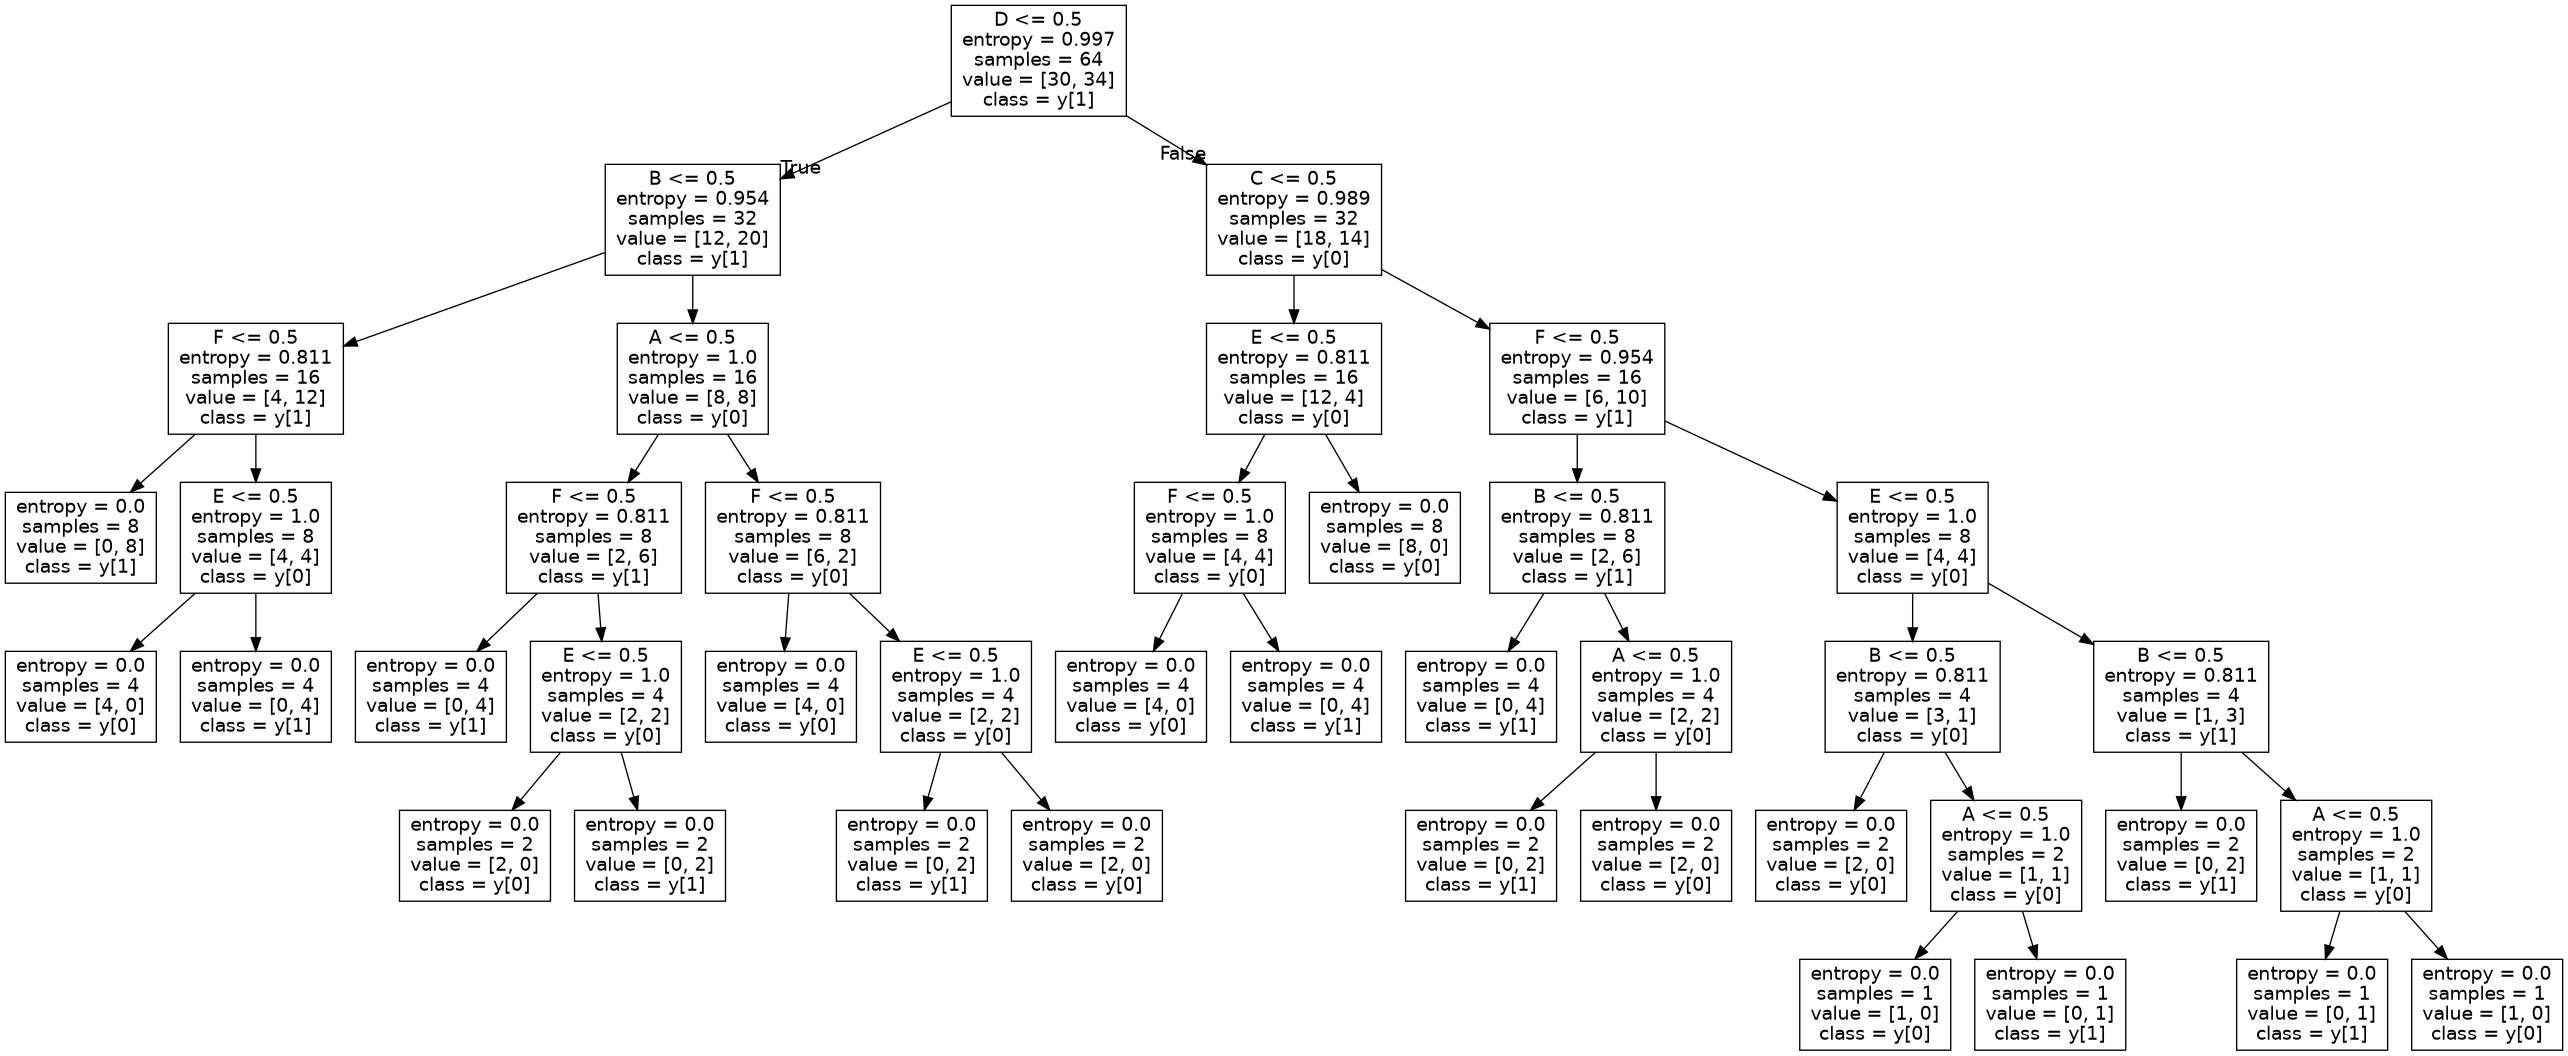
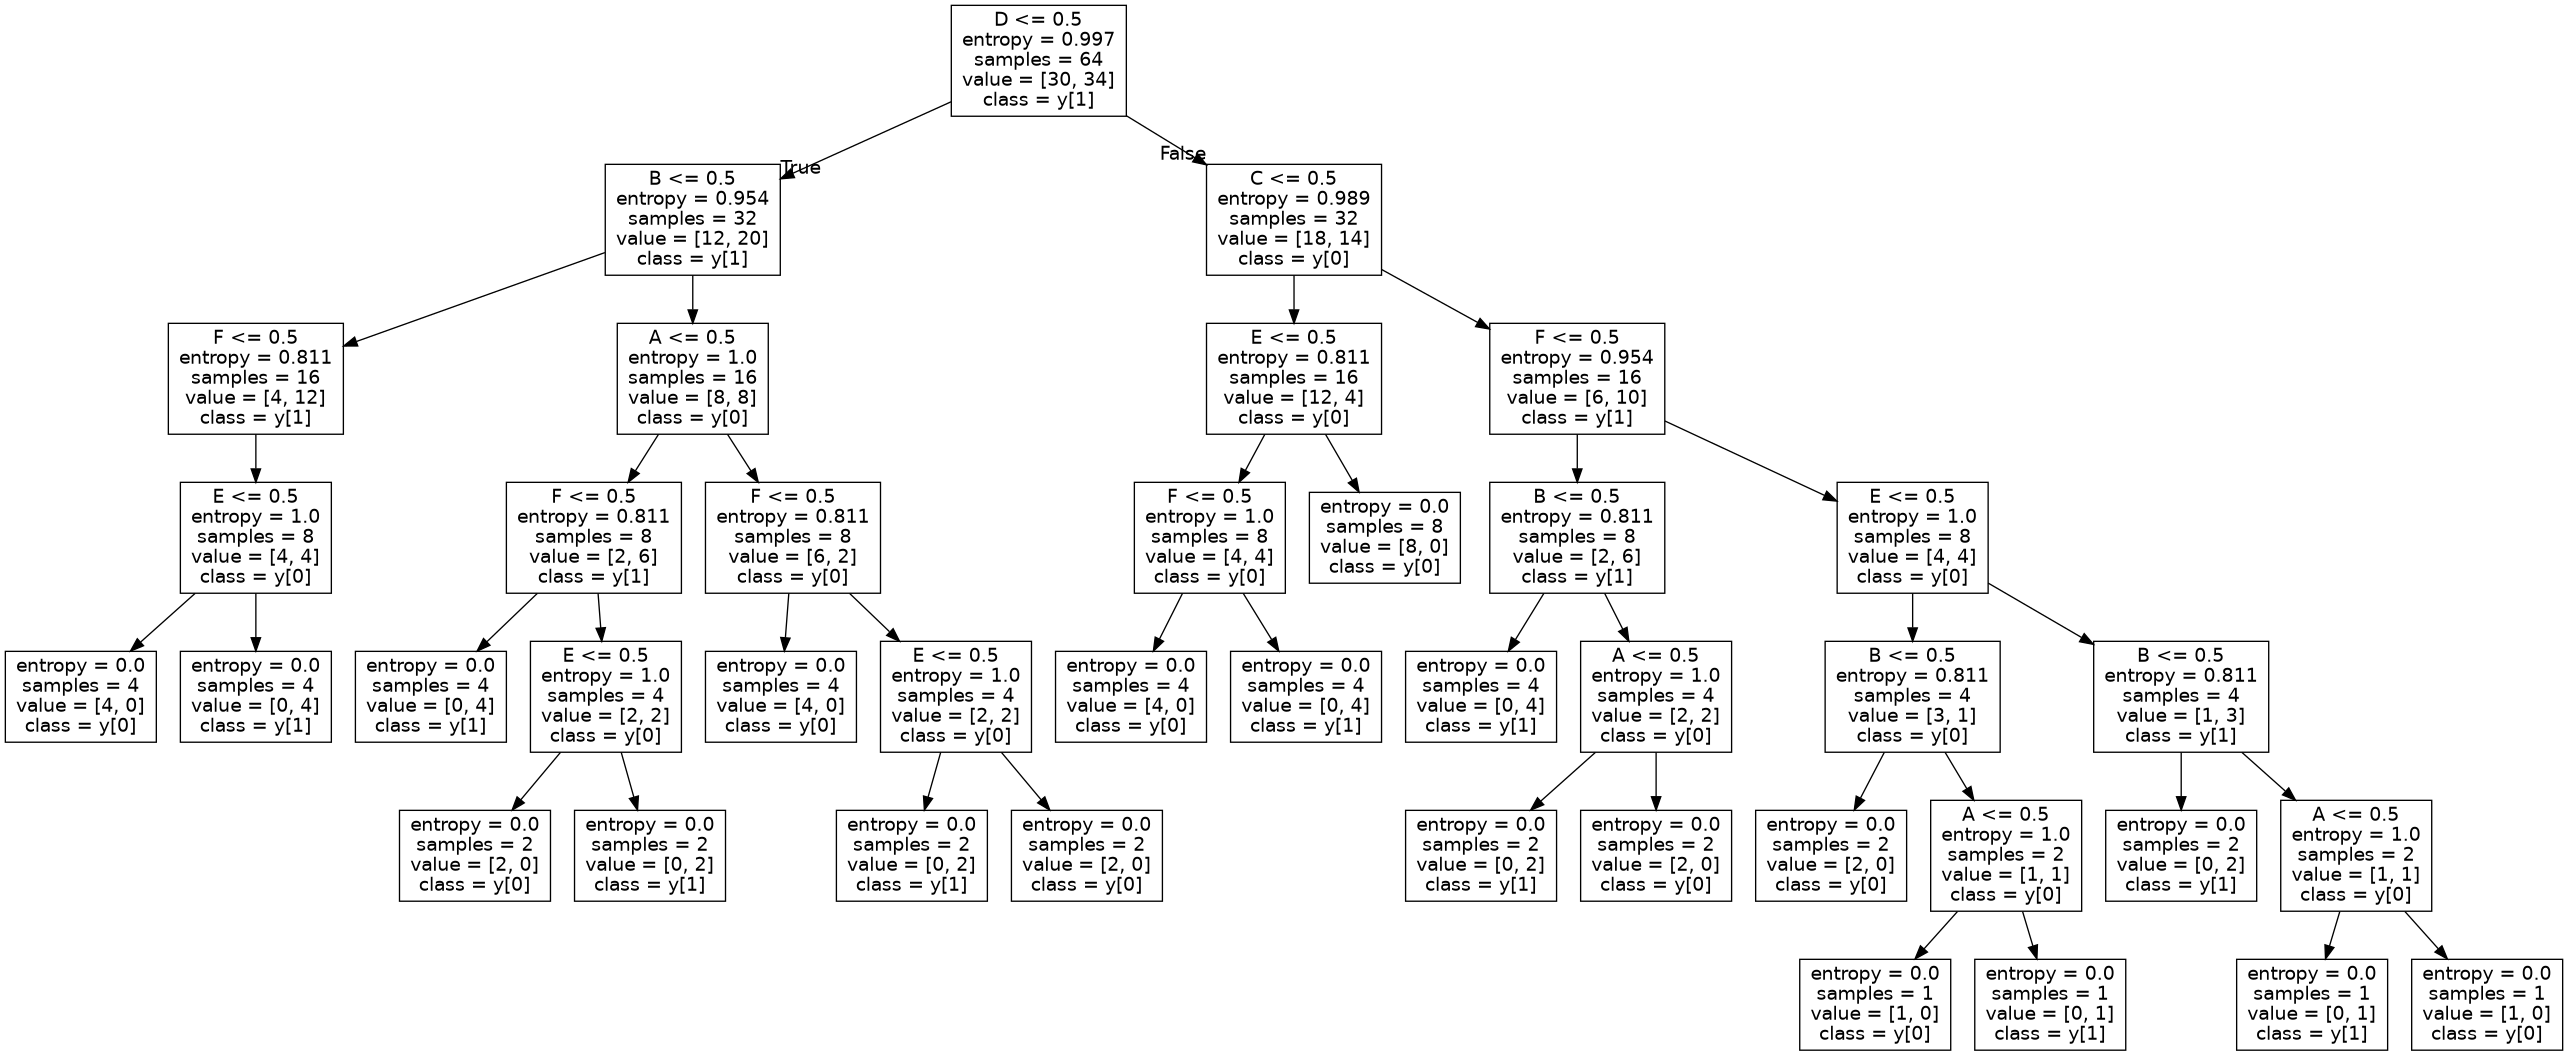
(81, 538) -> none
